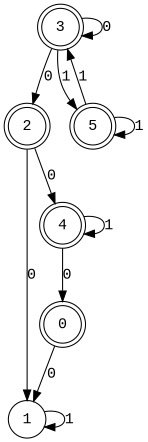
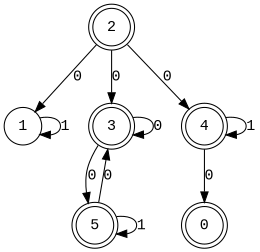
(43, 71) -> (112, 71)
(66, 77) -> (92, 176)
(83, 77) -> (108, 176)
(46, 369) -> none
